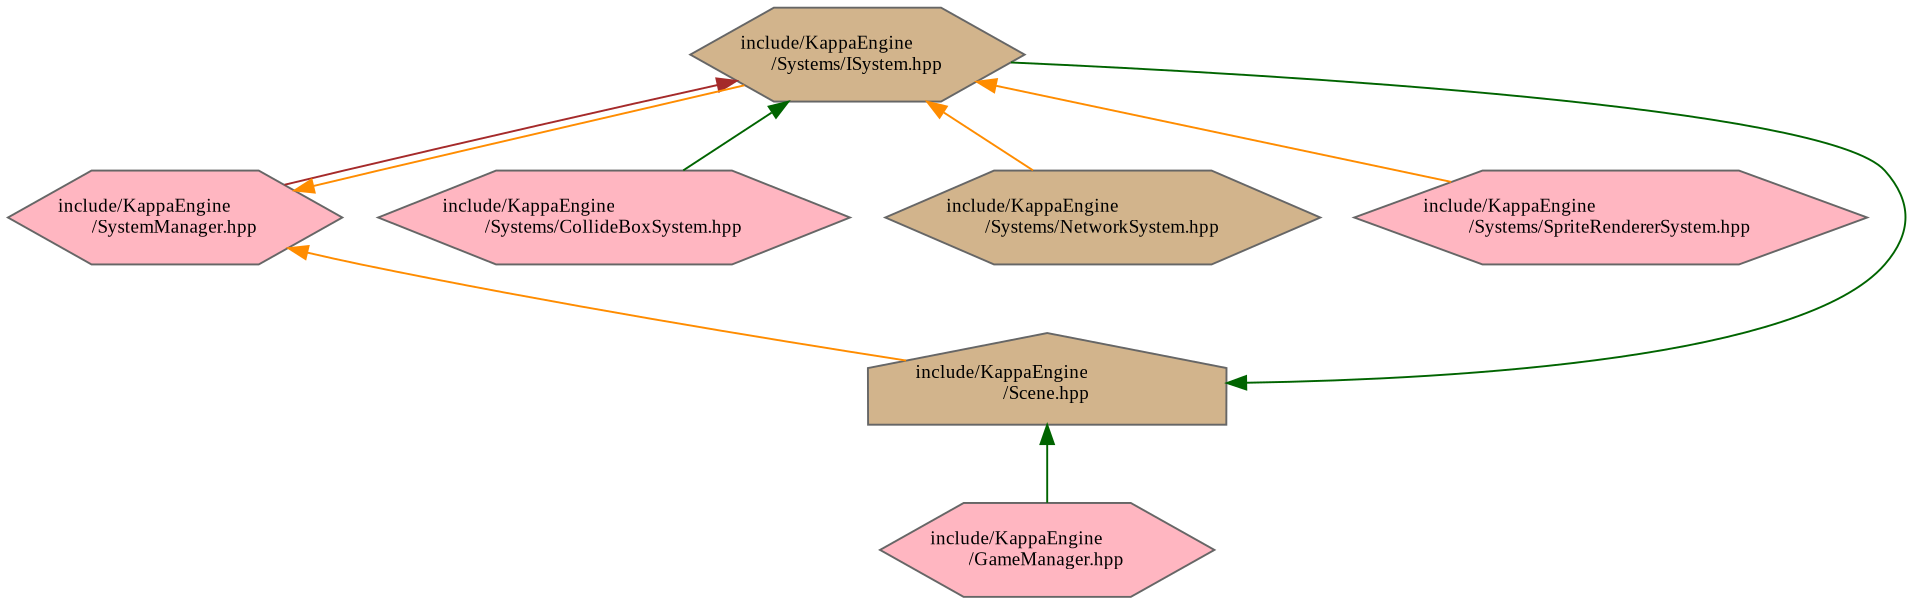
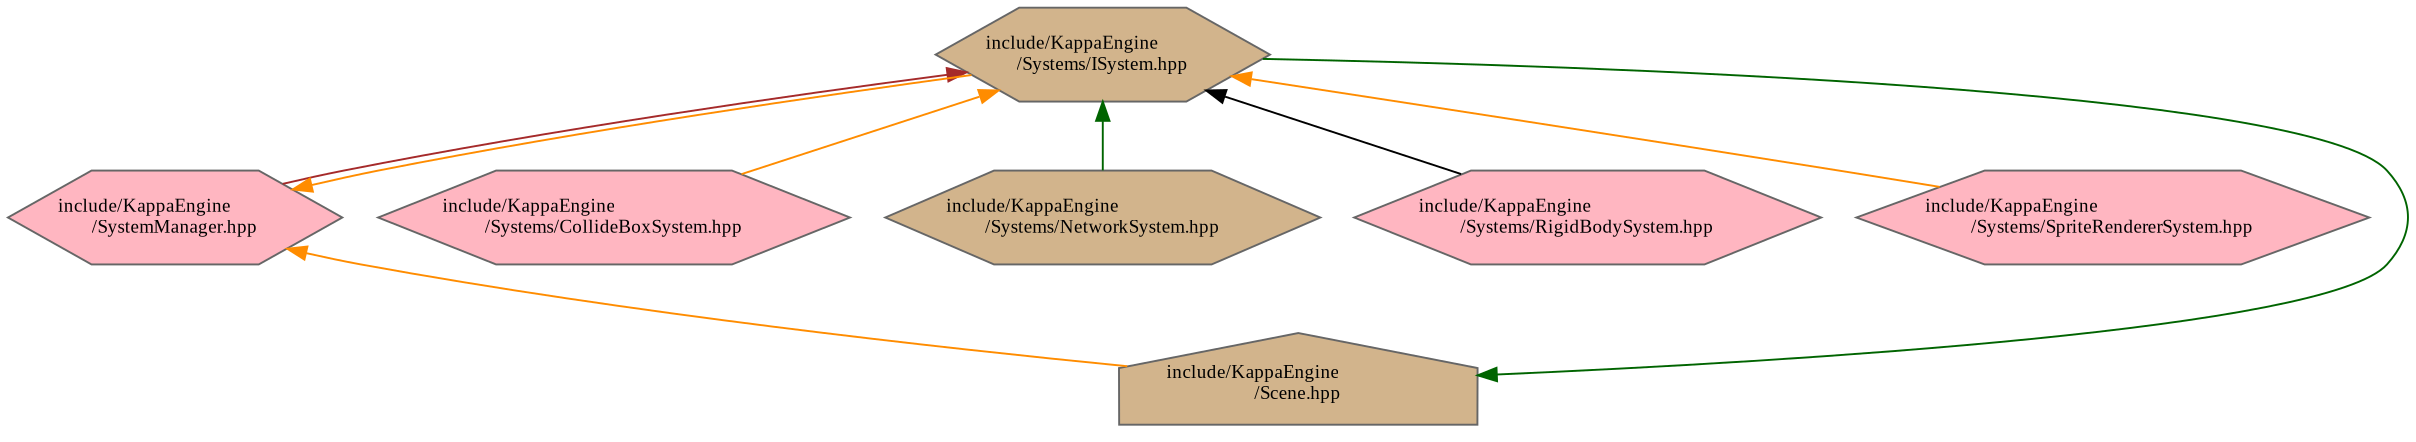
(728, 141) -> (861, 135)
(988, 141) -> (1103, 146)
none -> (1588, 218)
(1047, 550) -> none
